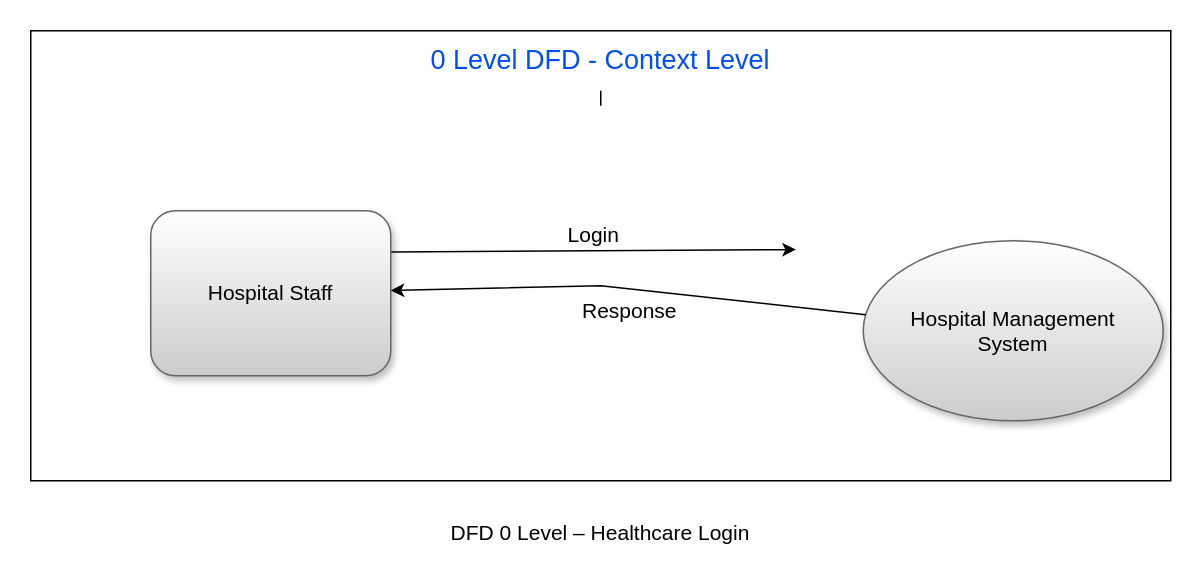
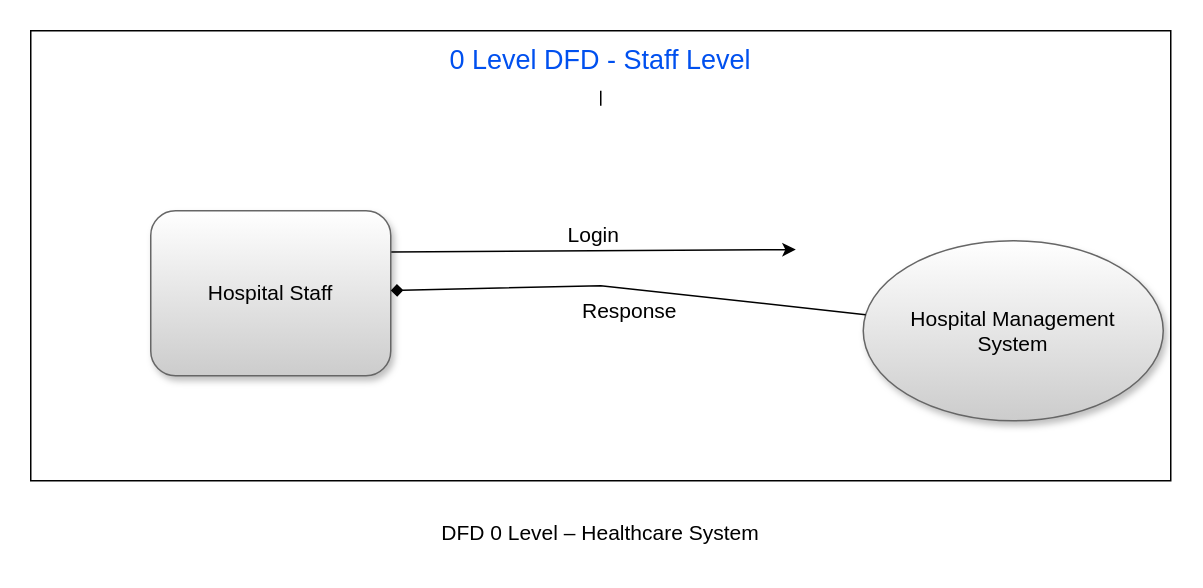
(601, 61) -> (601, 61)
(402, 290) -> (403, 290)
(601, 533) -> (601, 533)
